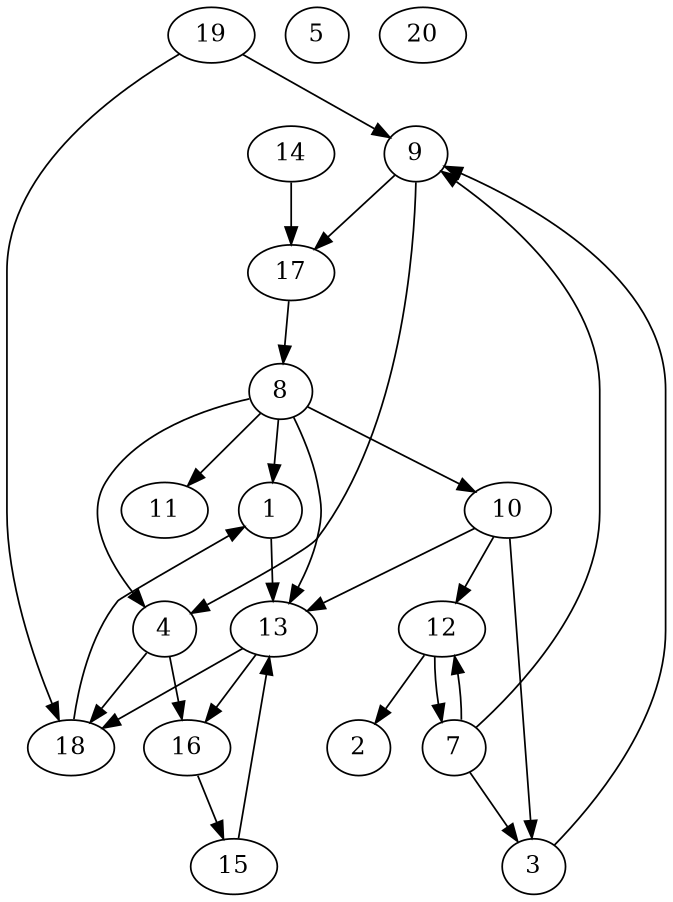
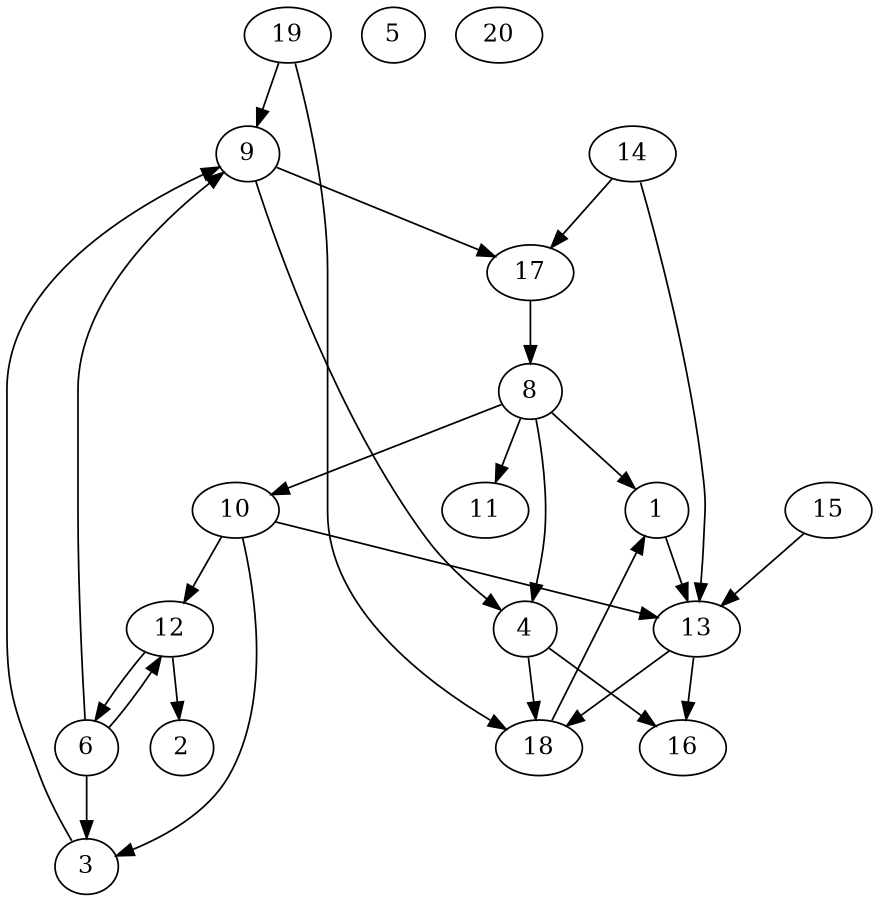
(321, 502) -> (688, 381)
(454, 748) -> (87, 748)
(207, 799) -> none
